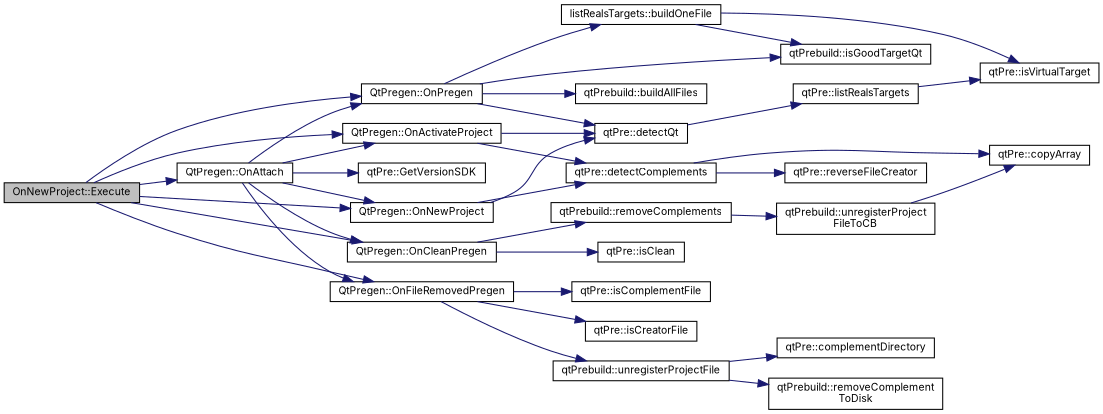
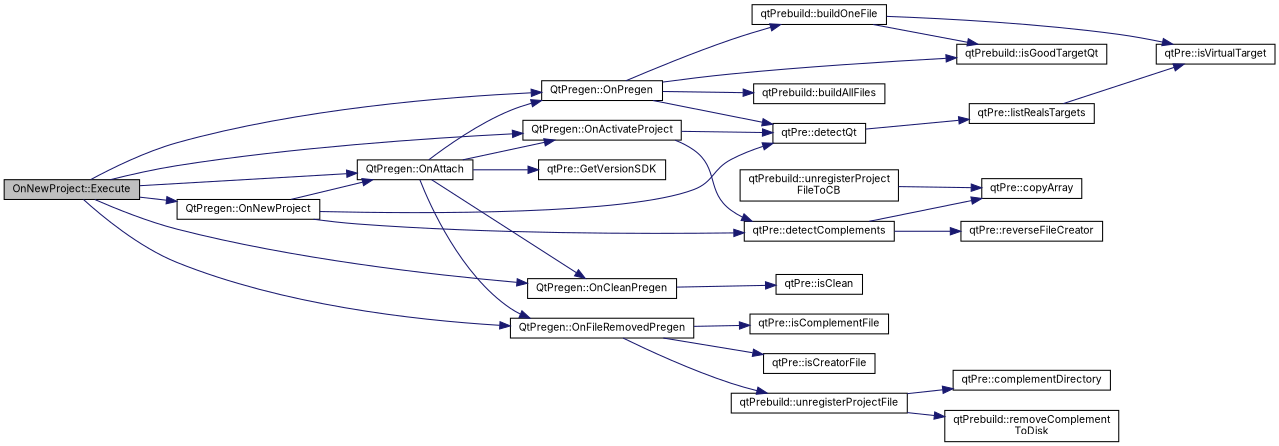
(641, 15) -> (819, 15)
(323, 192) -> (327, 191)
(641, 213) -> none
